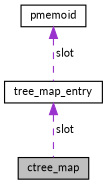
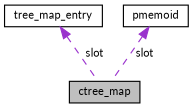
(53, 60) -> (127, 59)
